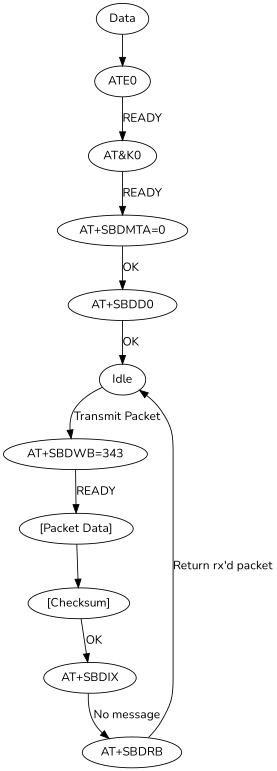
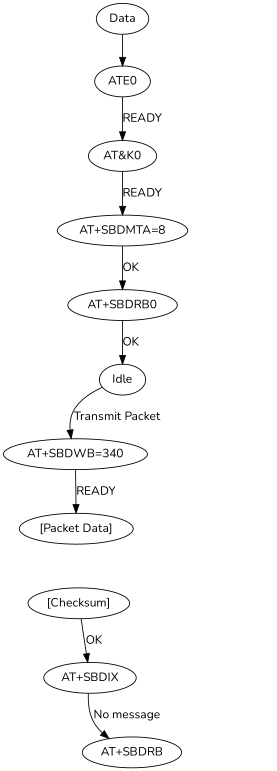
(123, 231) -> (123, 231)
(123, 305) -> (123, 305)
(75, 454) -> (75, 454)
(77, 562) -> none
(173, 566) -> none
